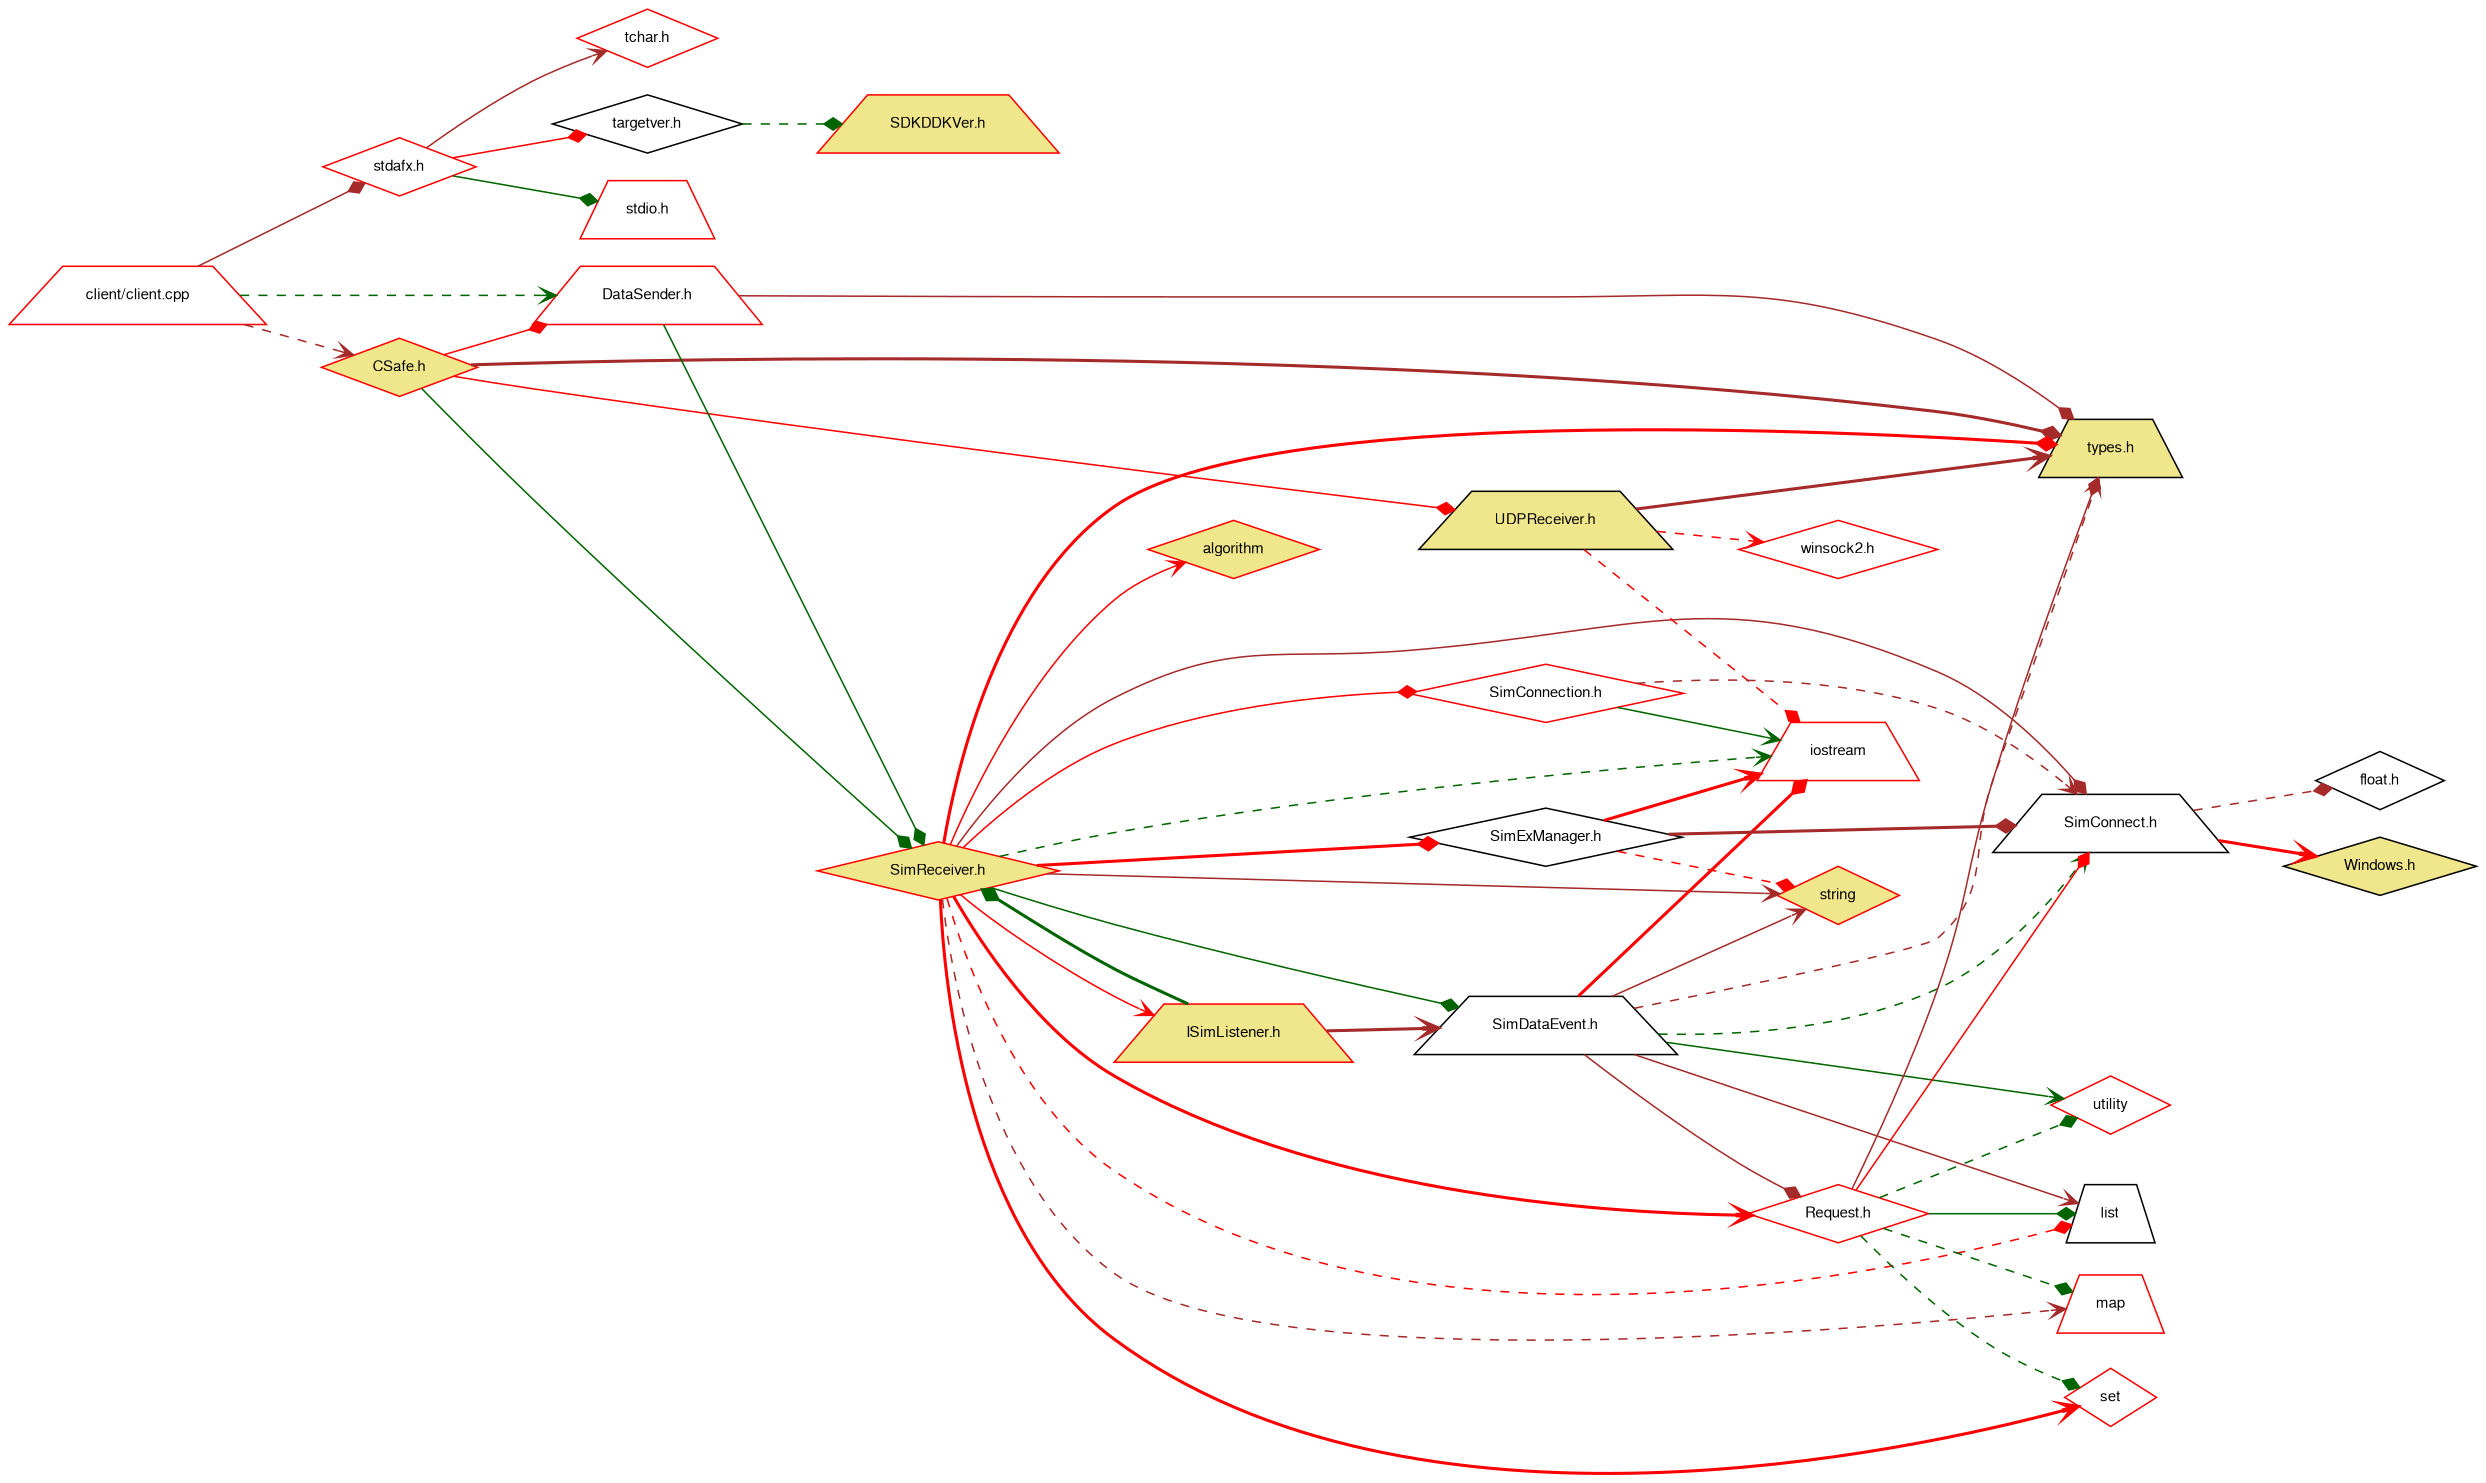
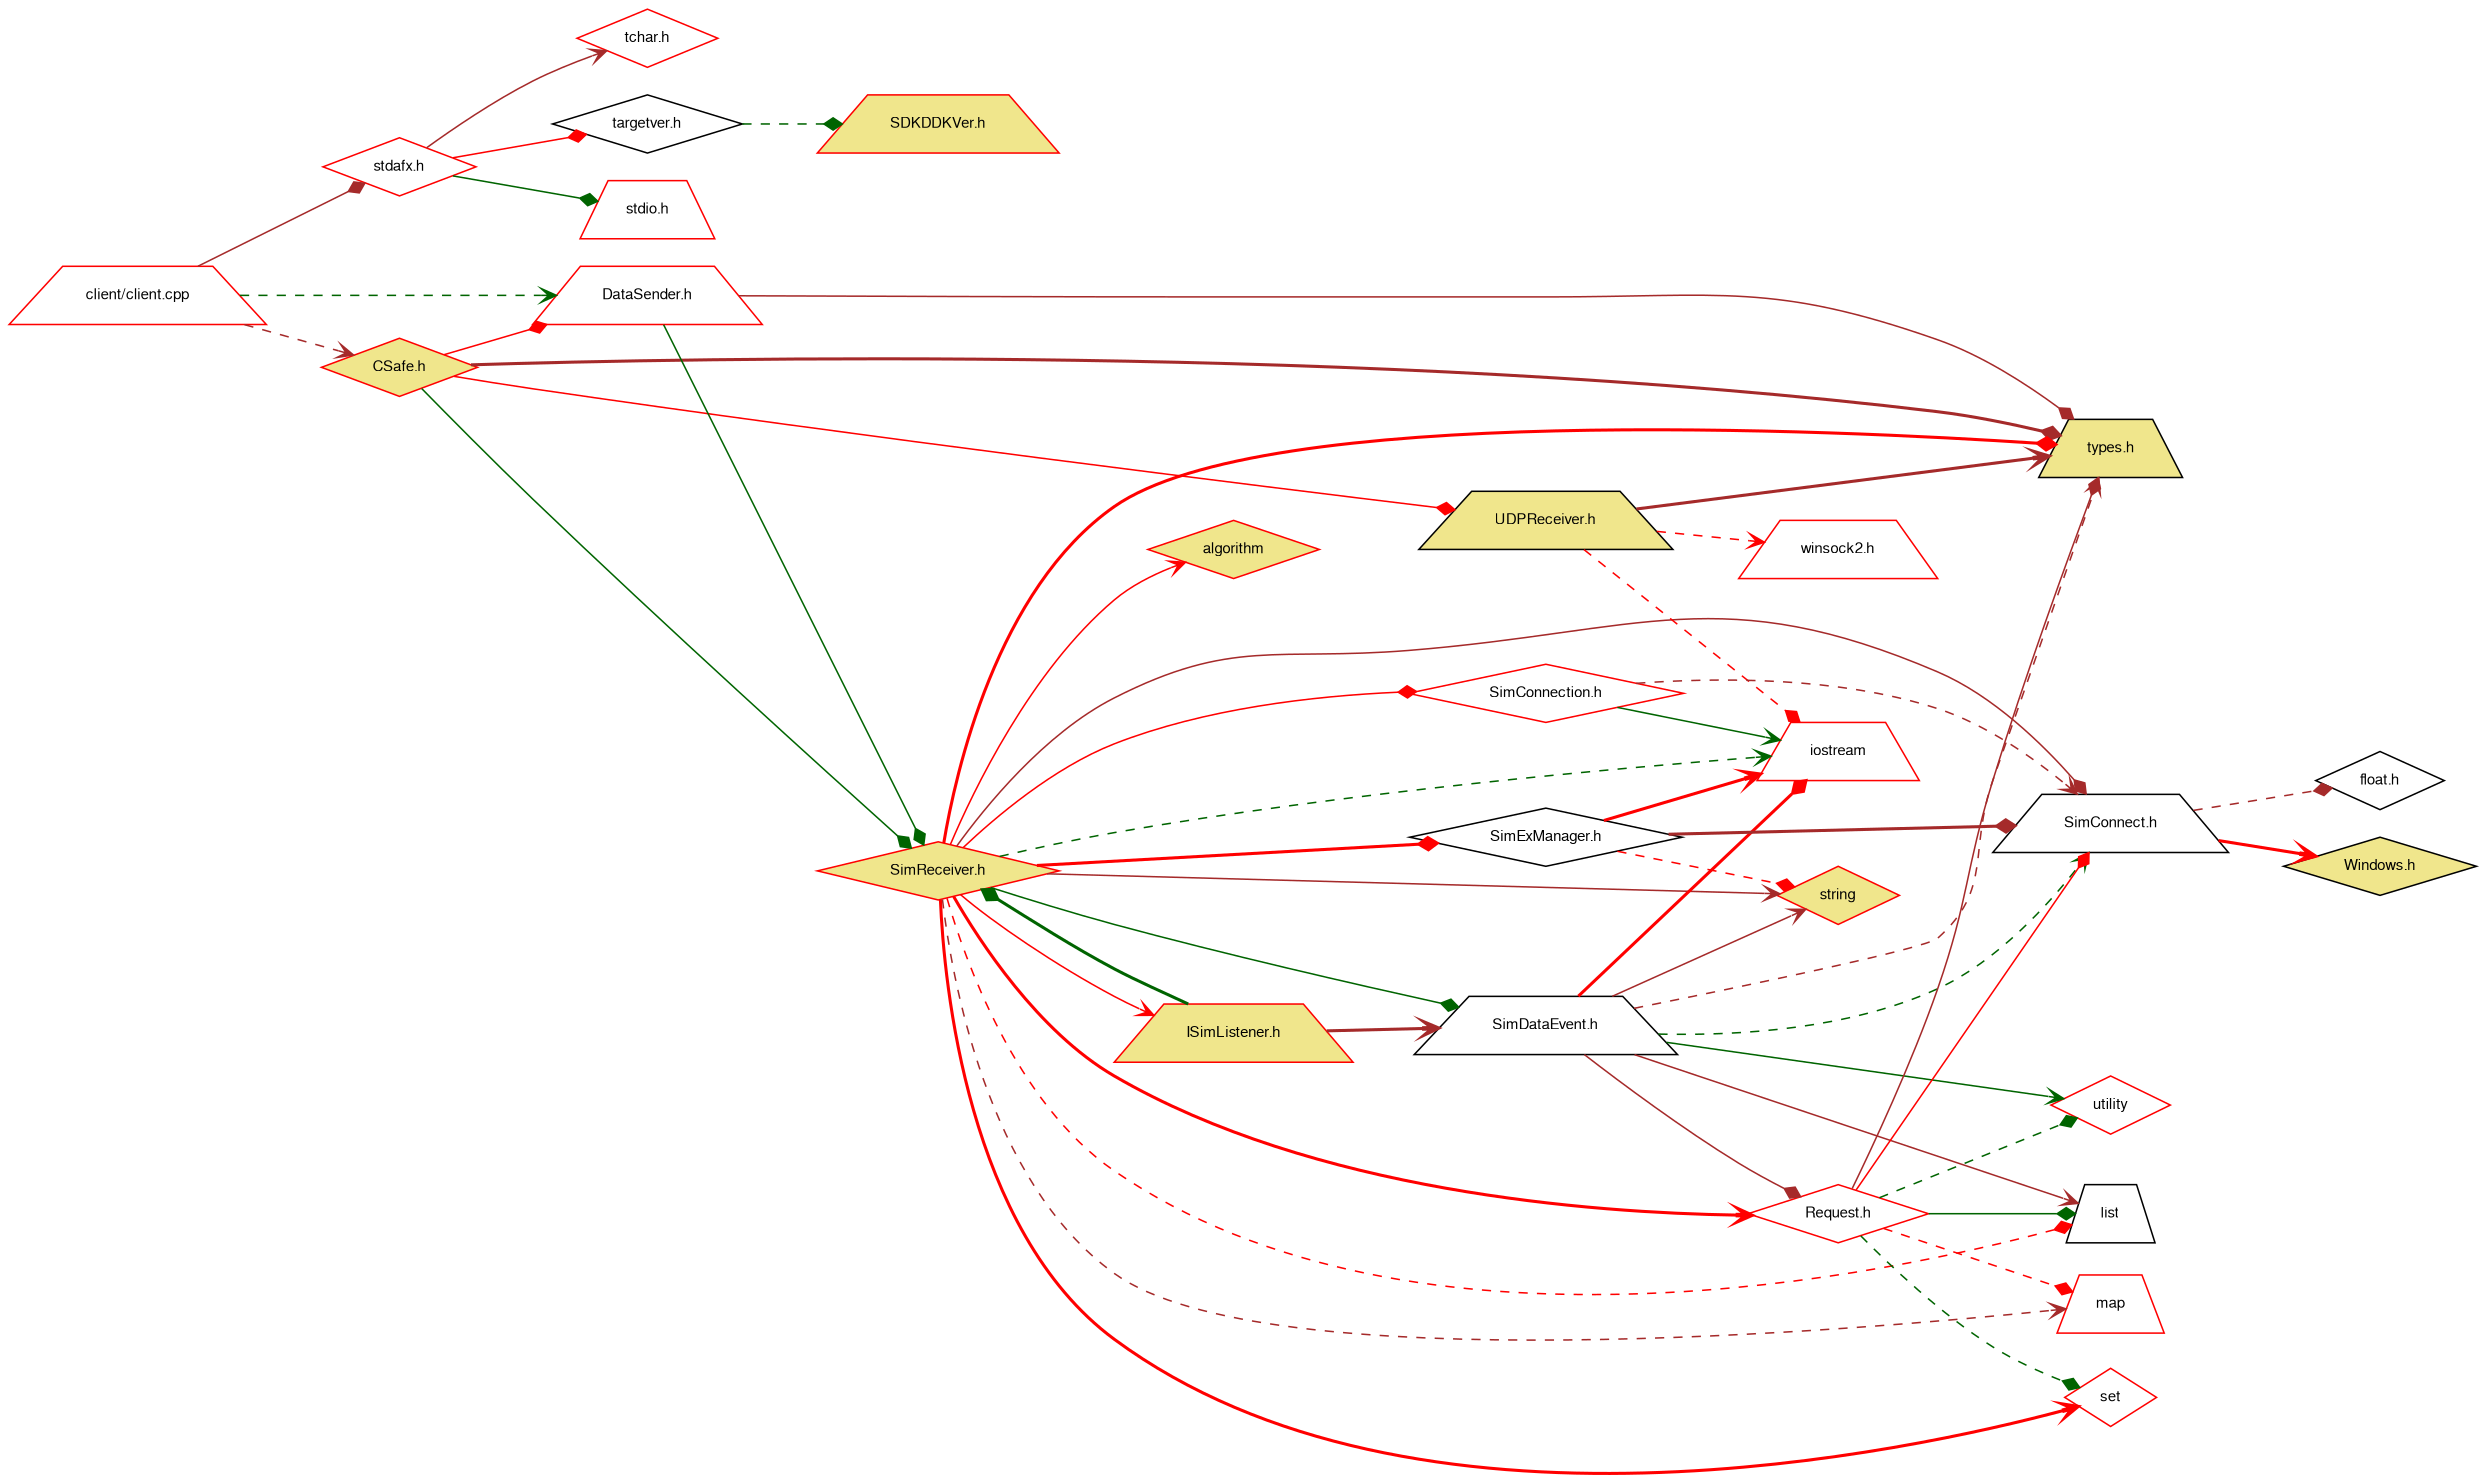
(1838, 549) -> (1838, 549)
(1978, 1260) -> (1978, 1260)
